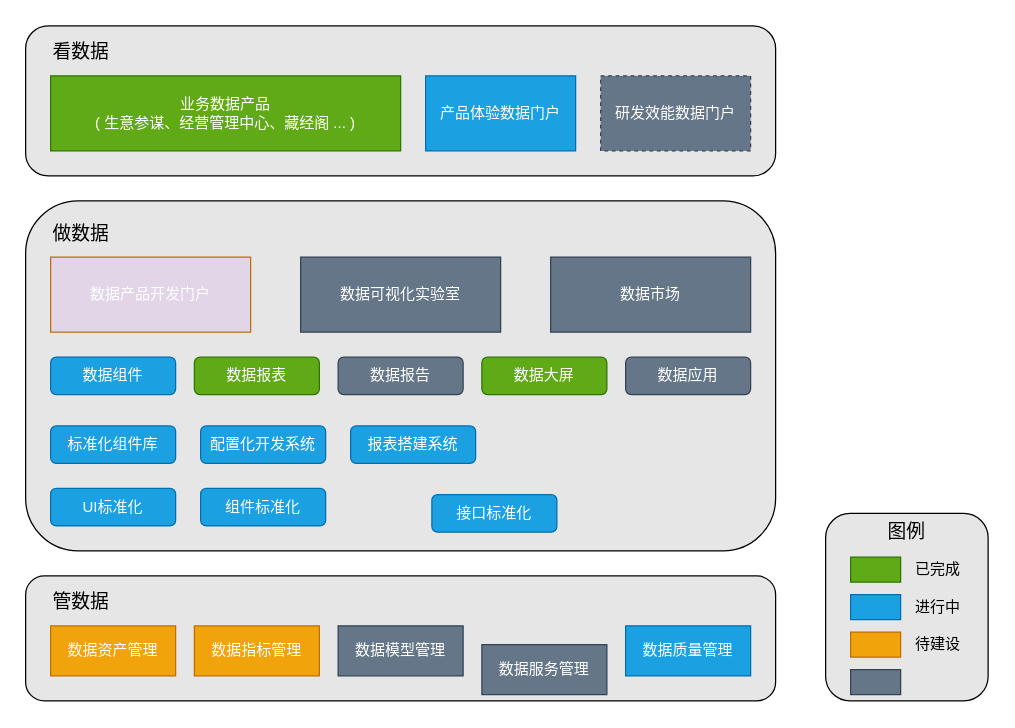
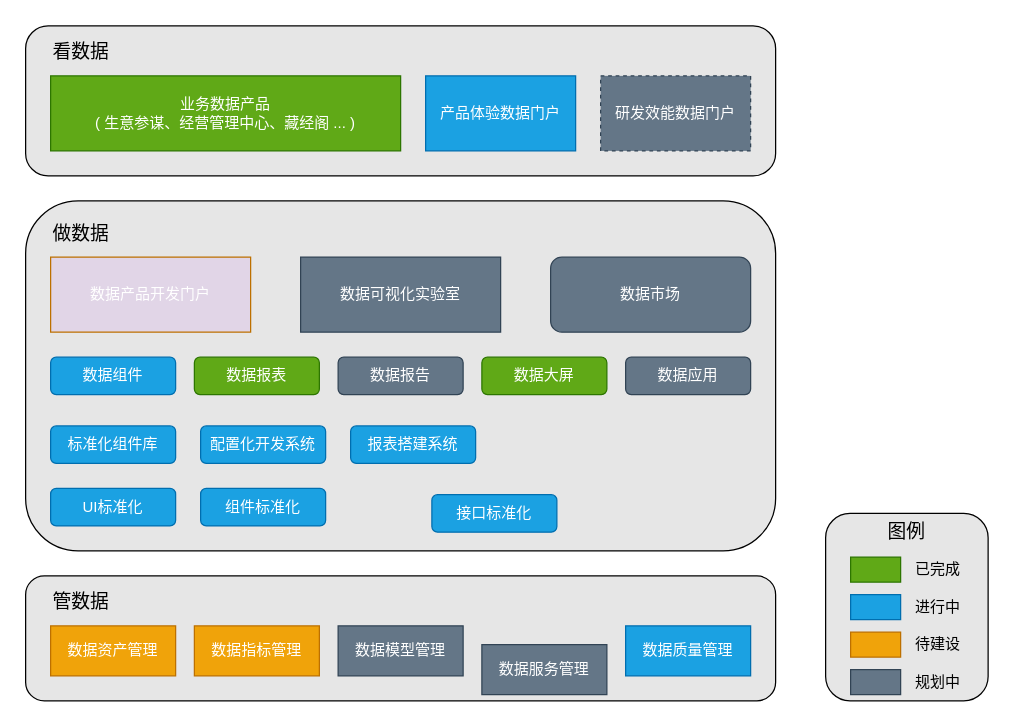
(651, 294) -> (651, 294)
none -> (938, 682)
